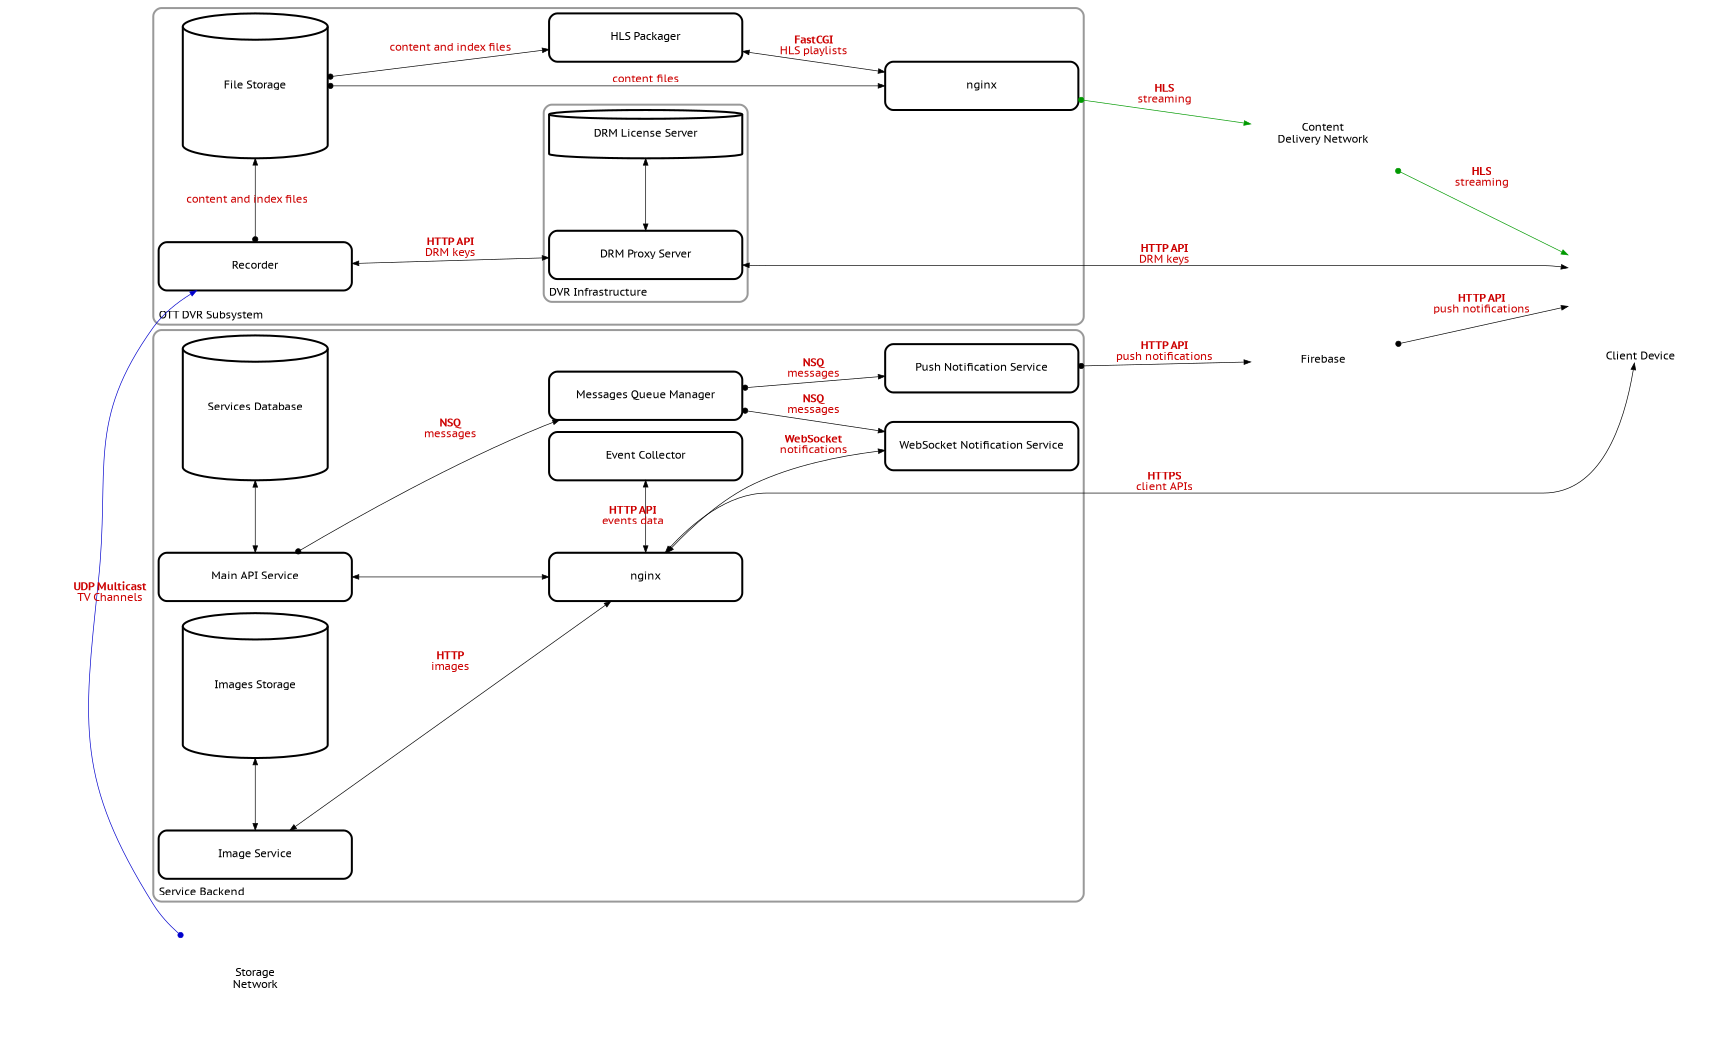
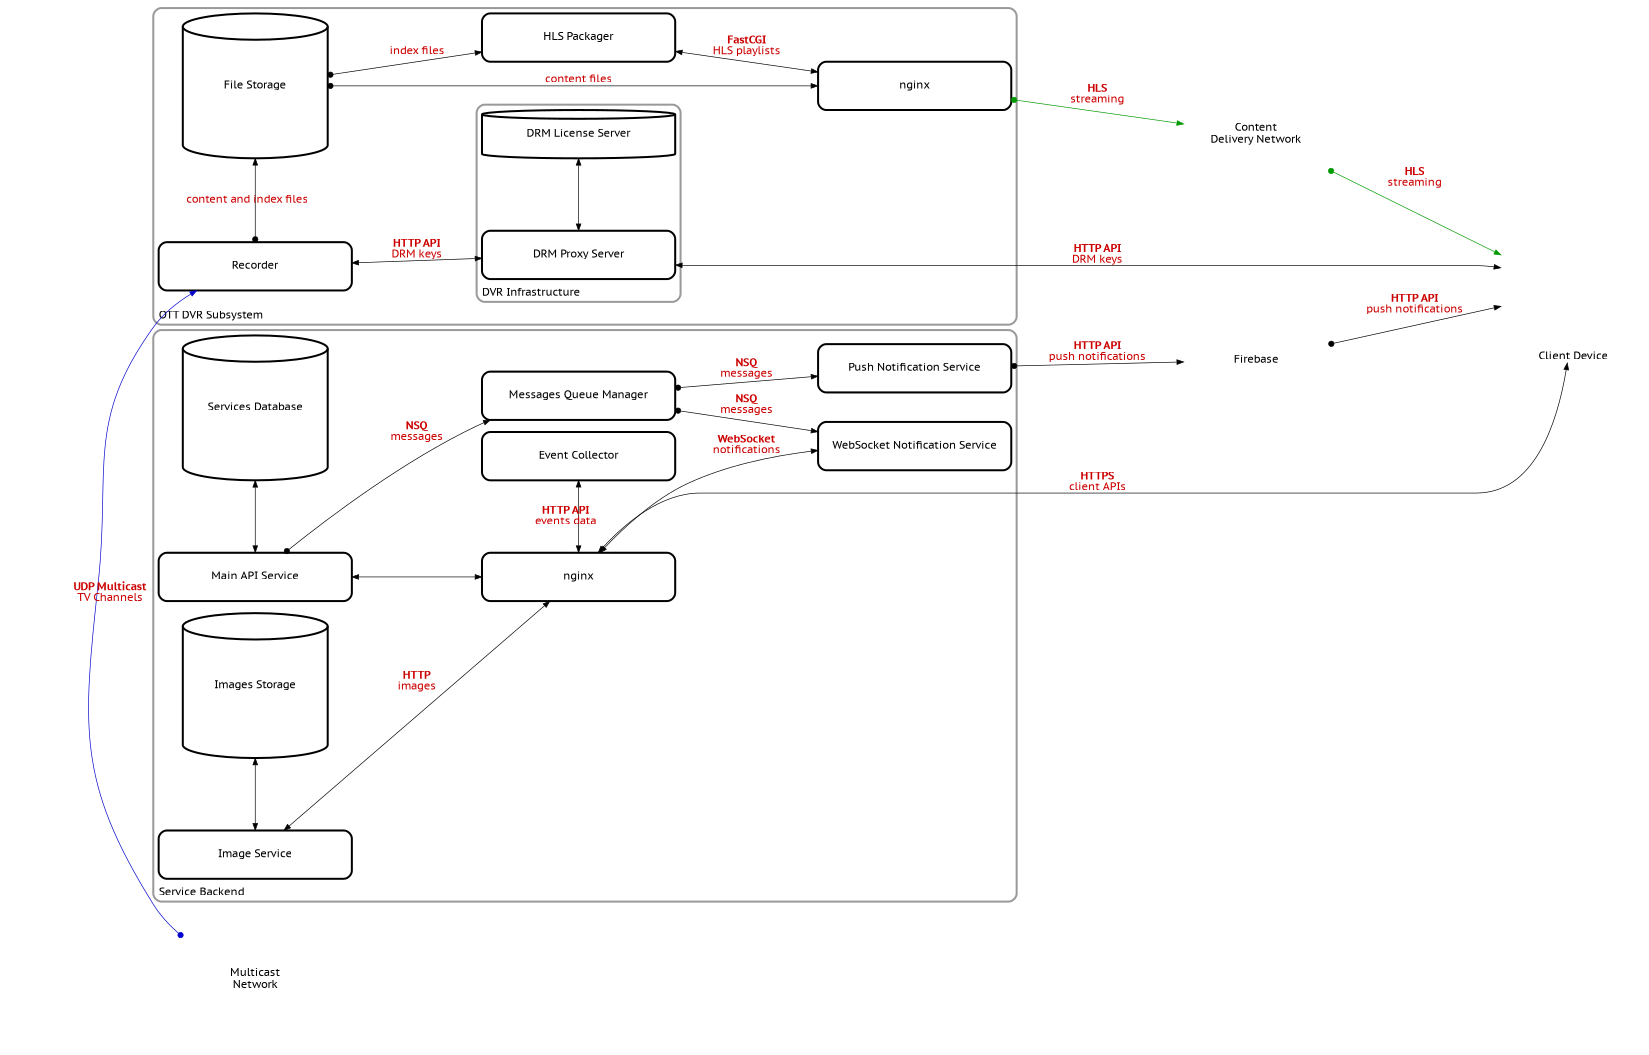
(450, 48) -> (417, 52)
(255, 979) -> (255, 979)
